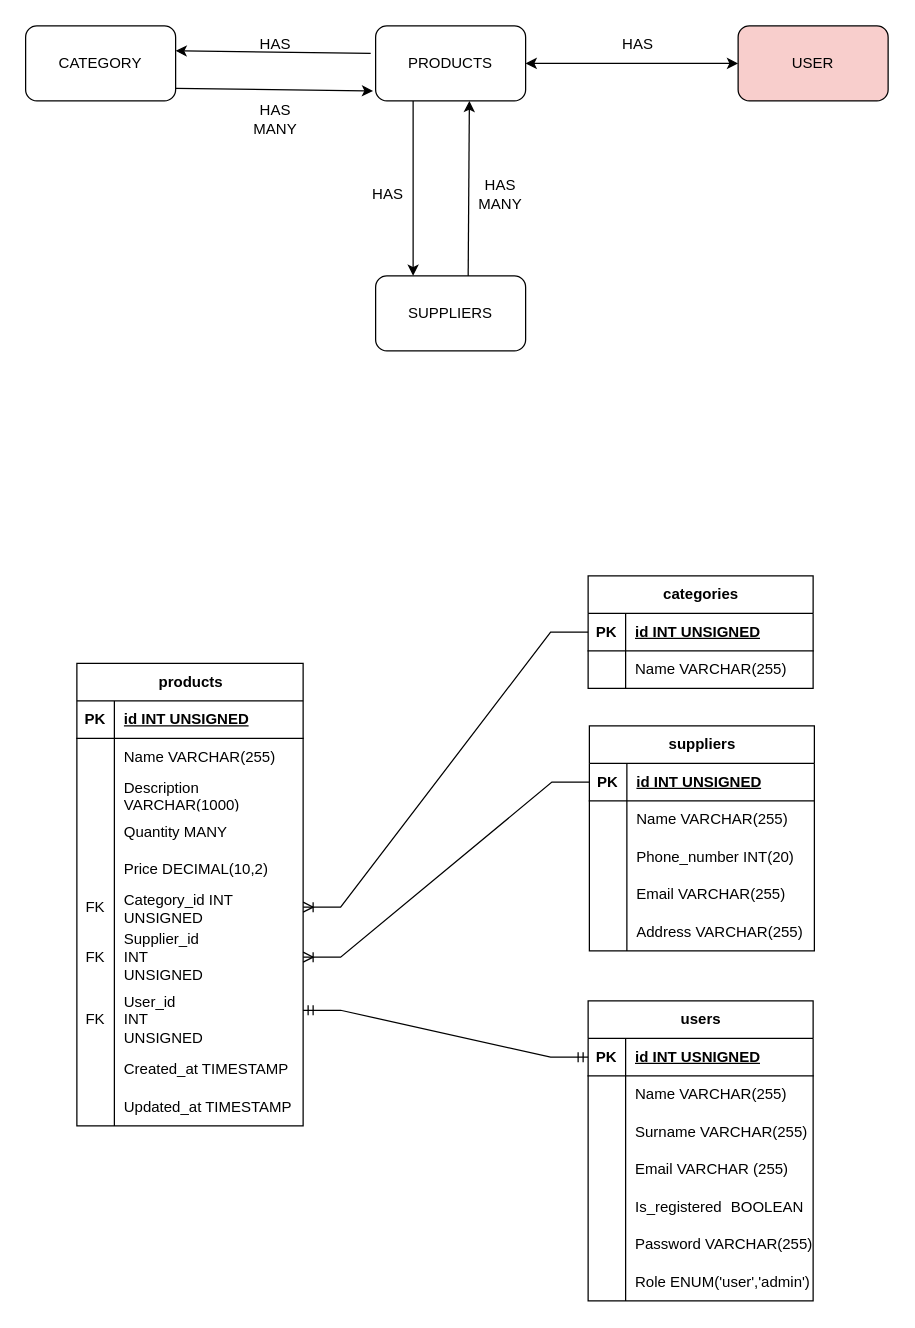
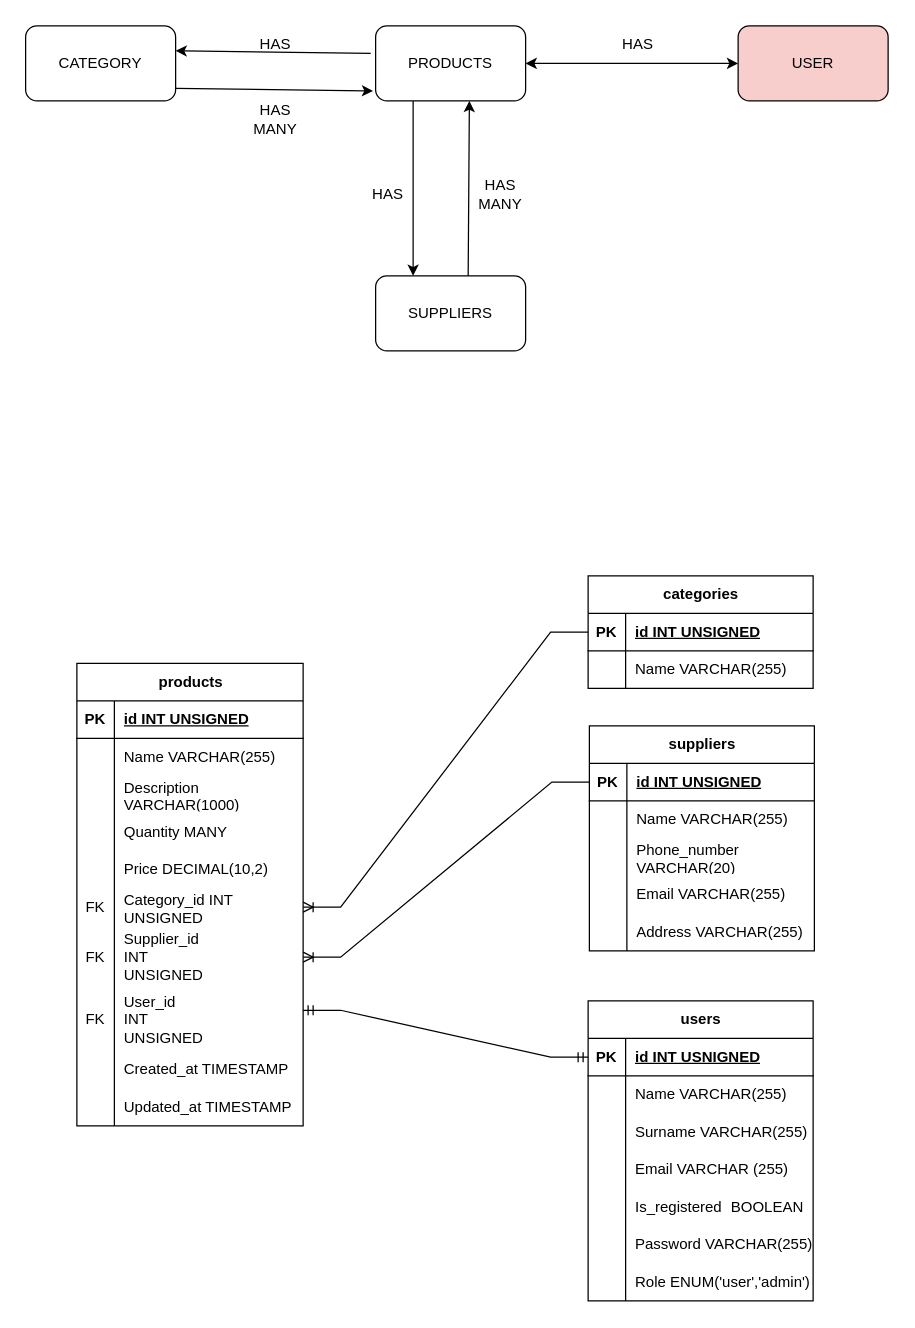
(719, 857) -> (726, 857)
